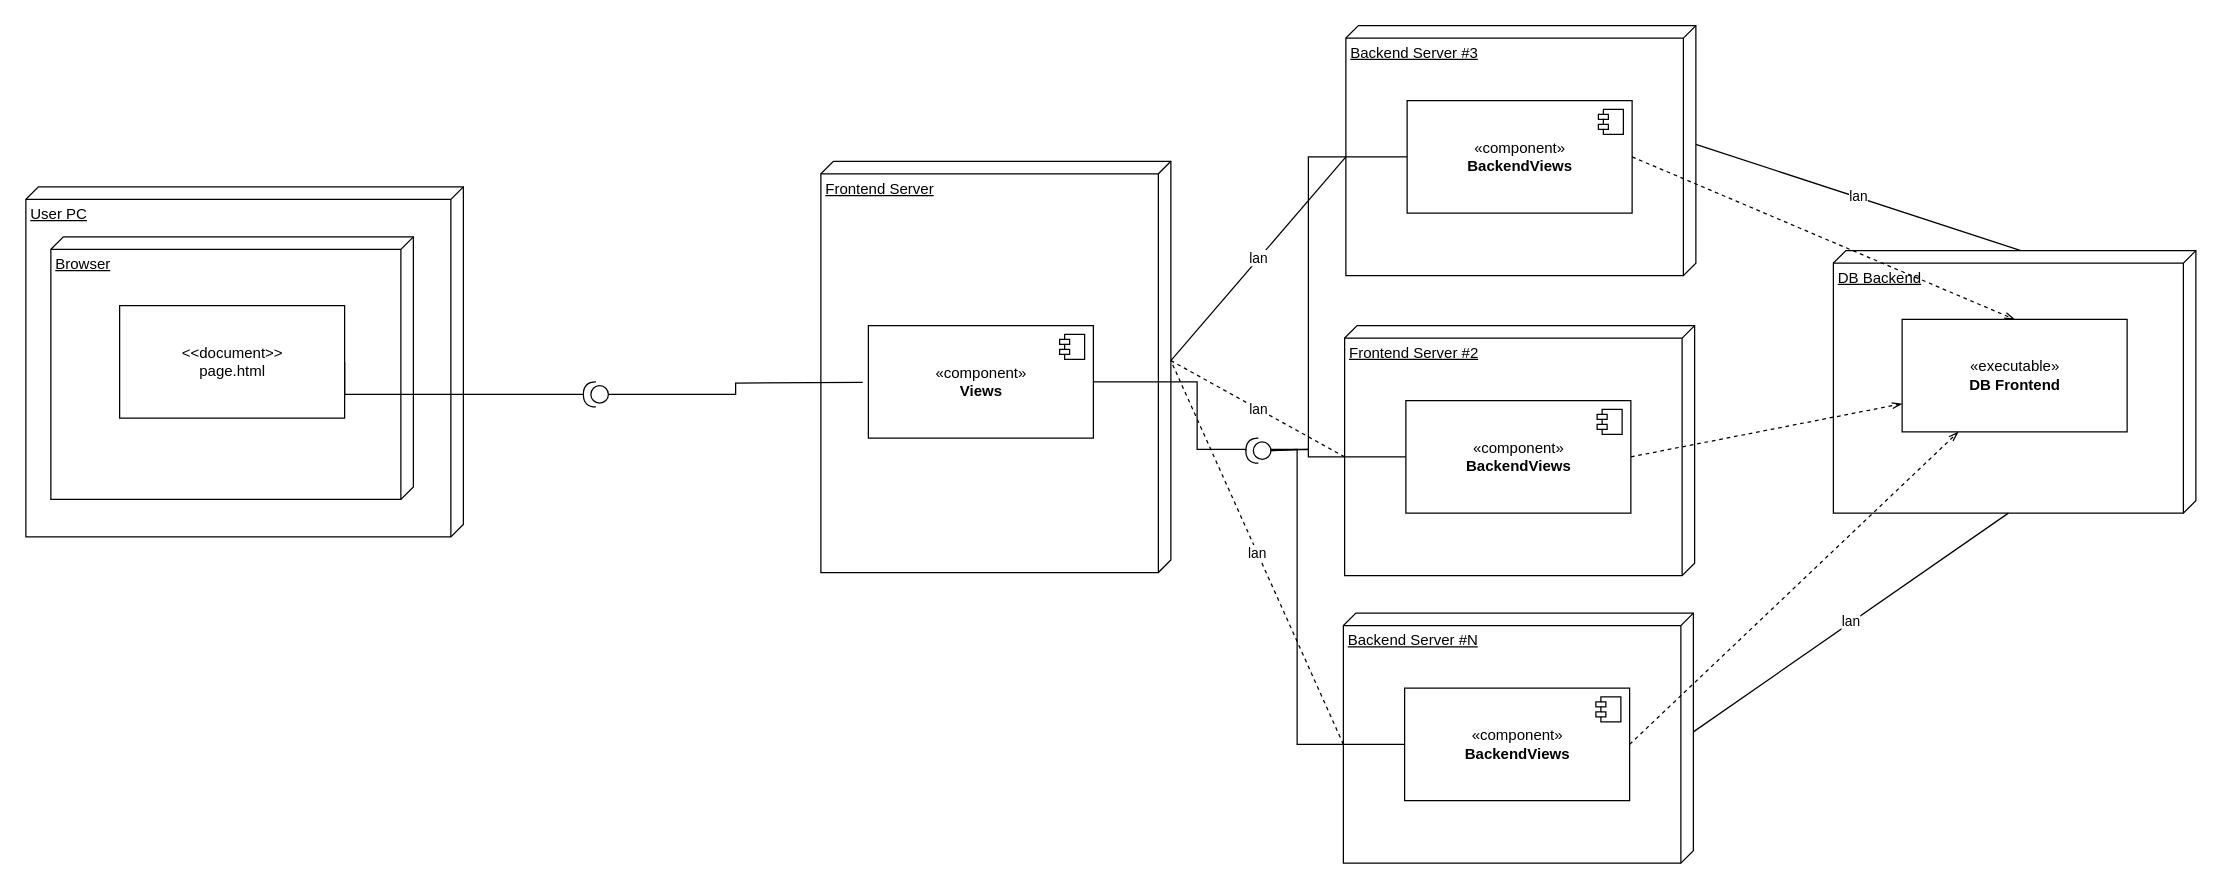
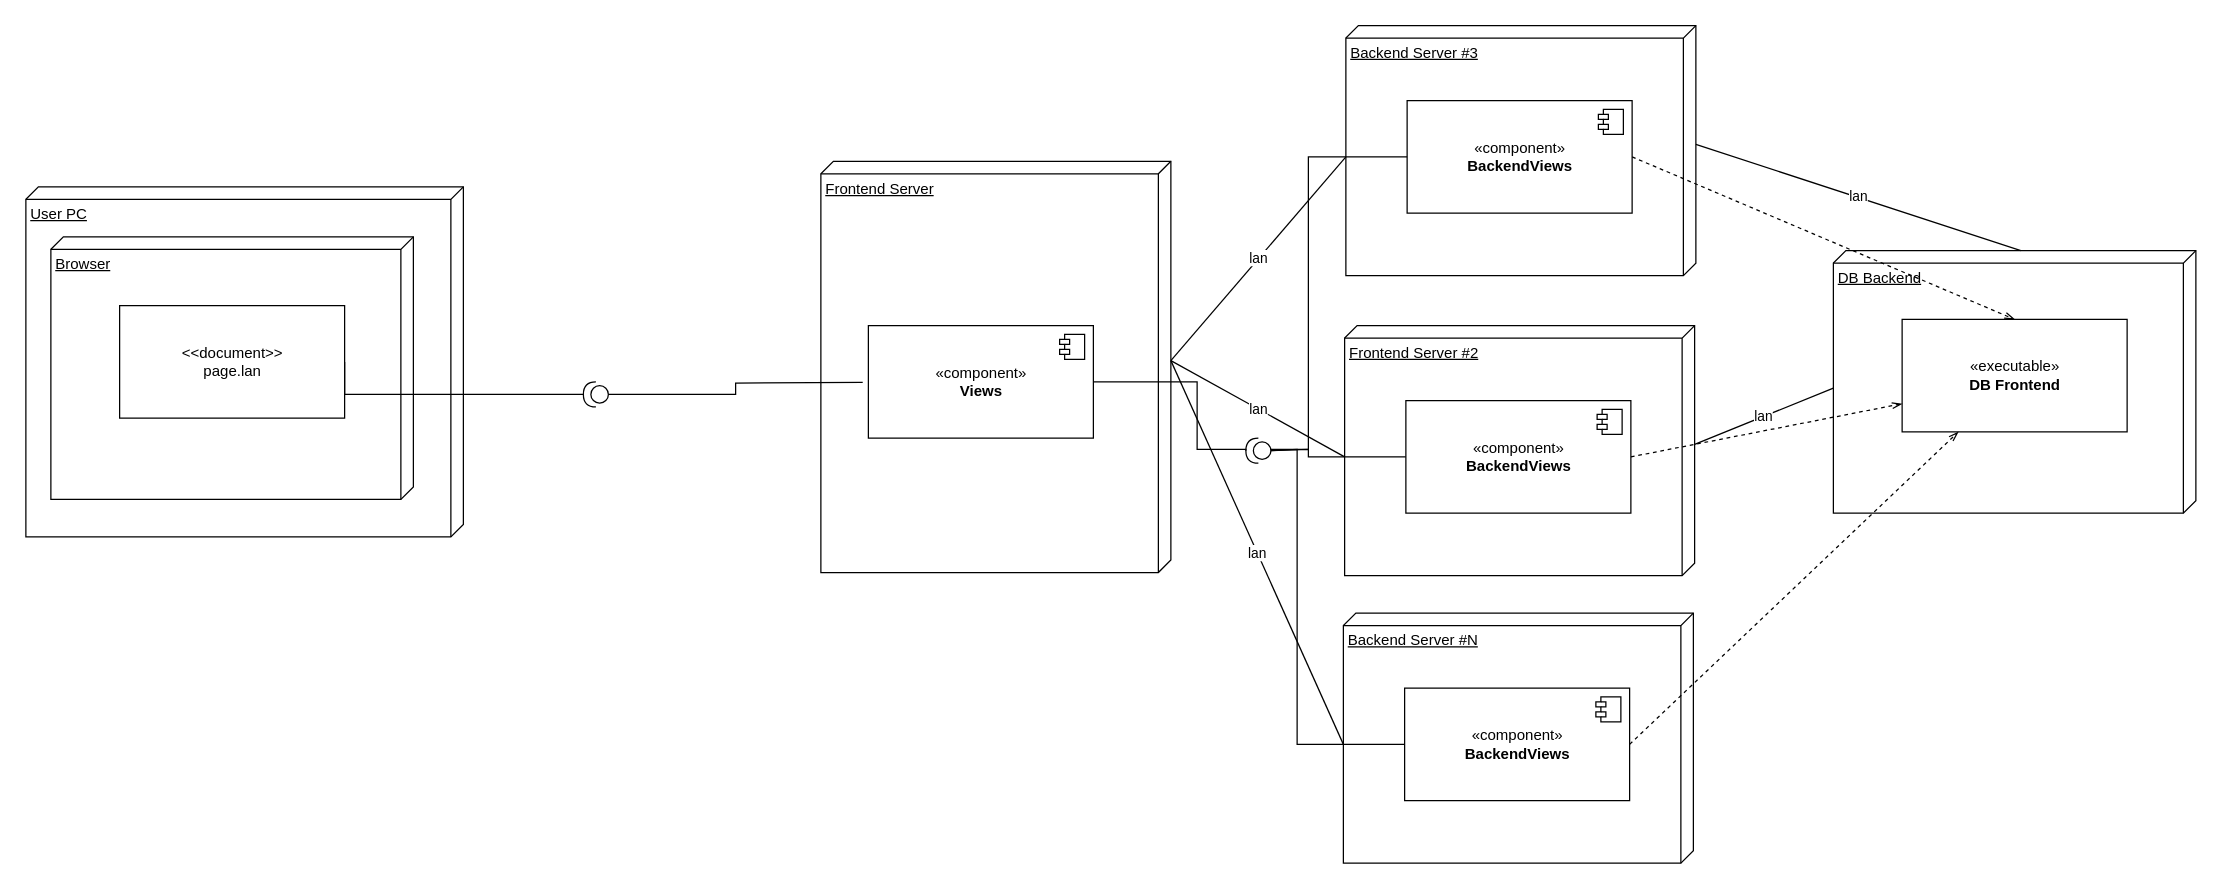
(233, 362) -> (233, 362)
(1212, 383) -> (1212, 383)
none -> (1769, 414)
(1226, 483) -> (1226, 483)
(1851, 622) -> none
